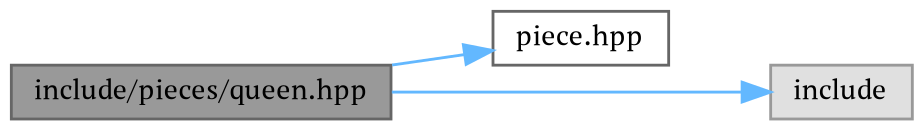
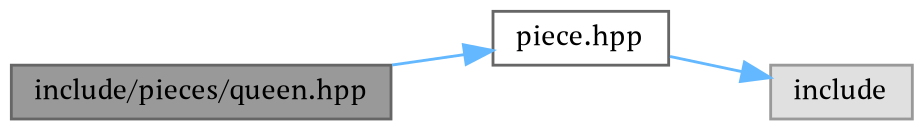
(566, 92) -> (706, 64)
